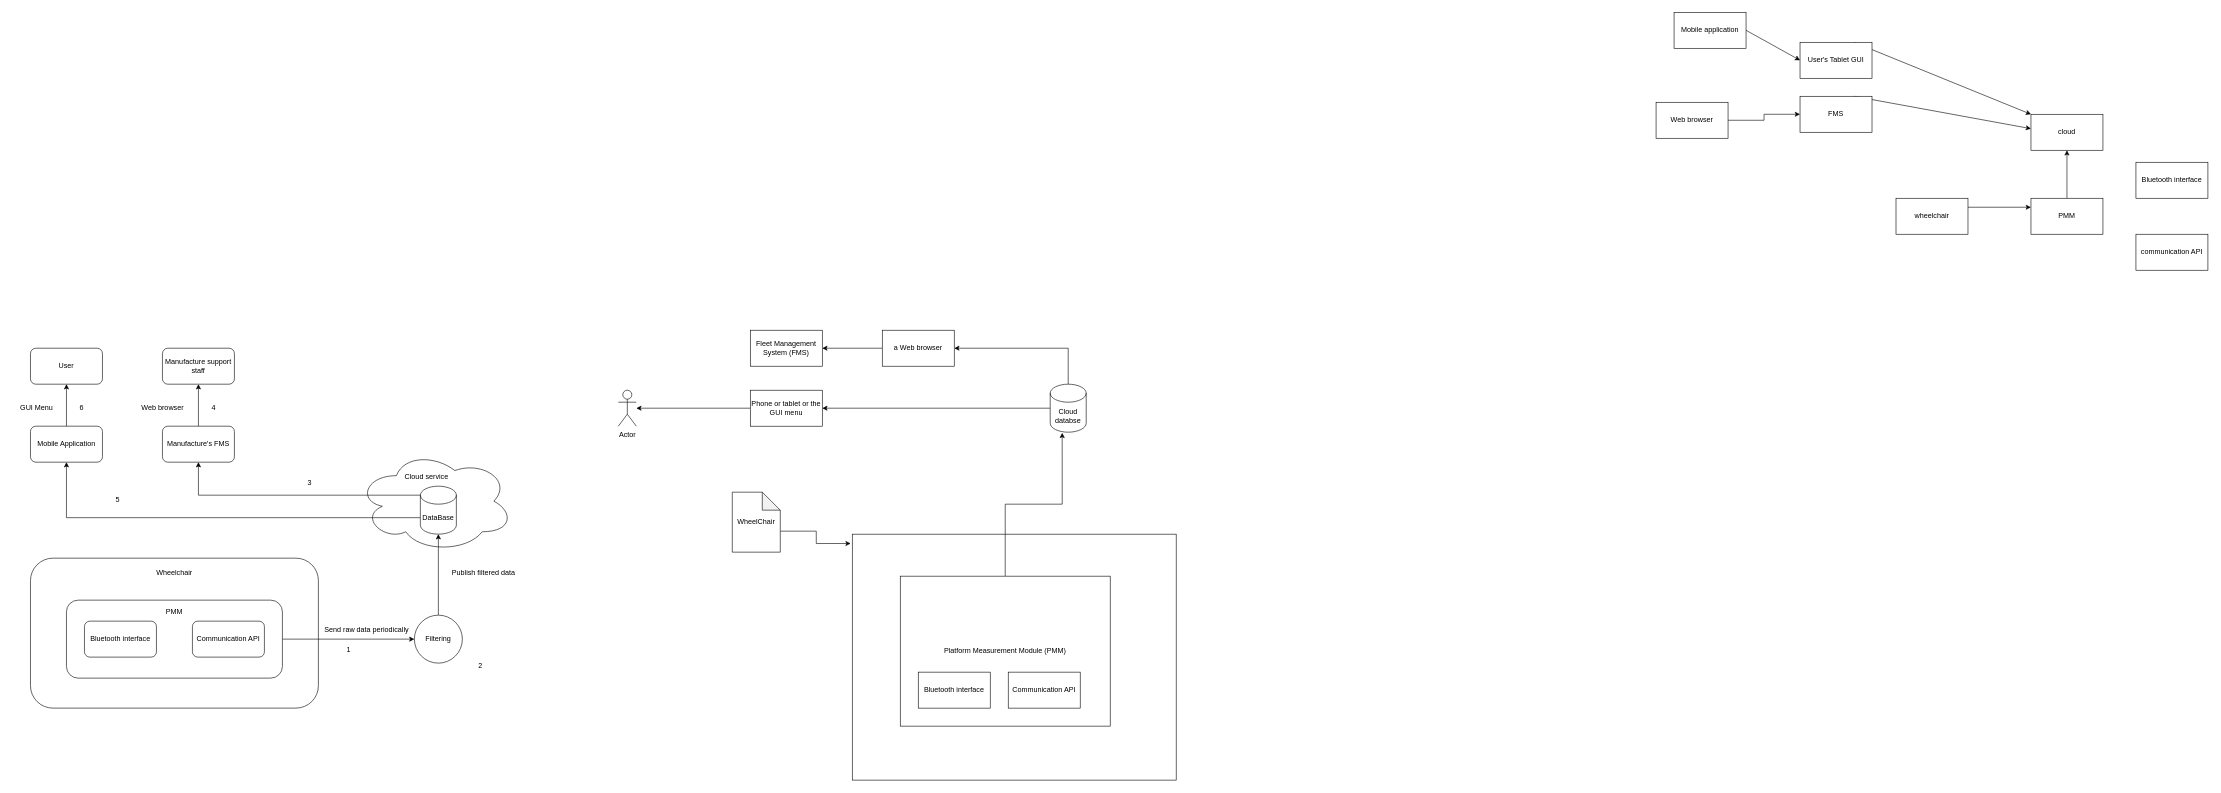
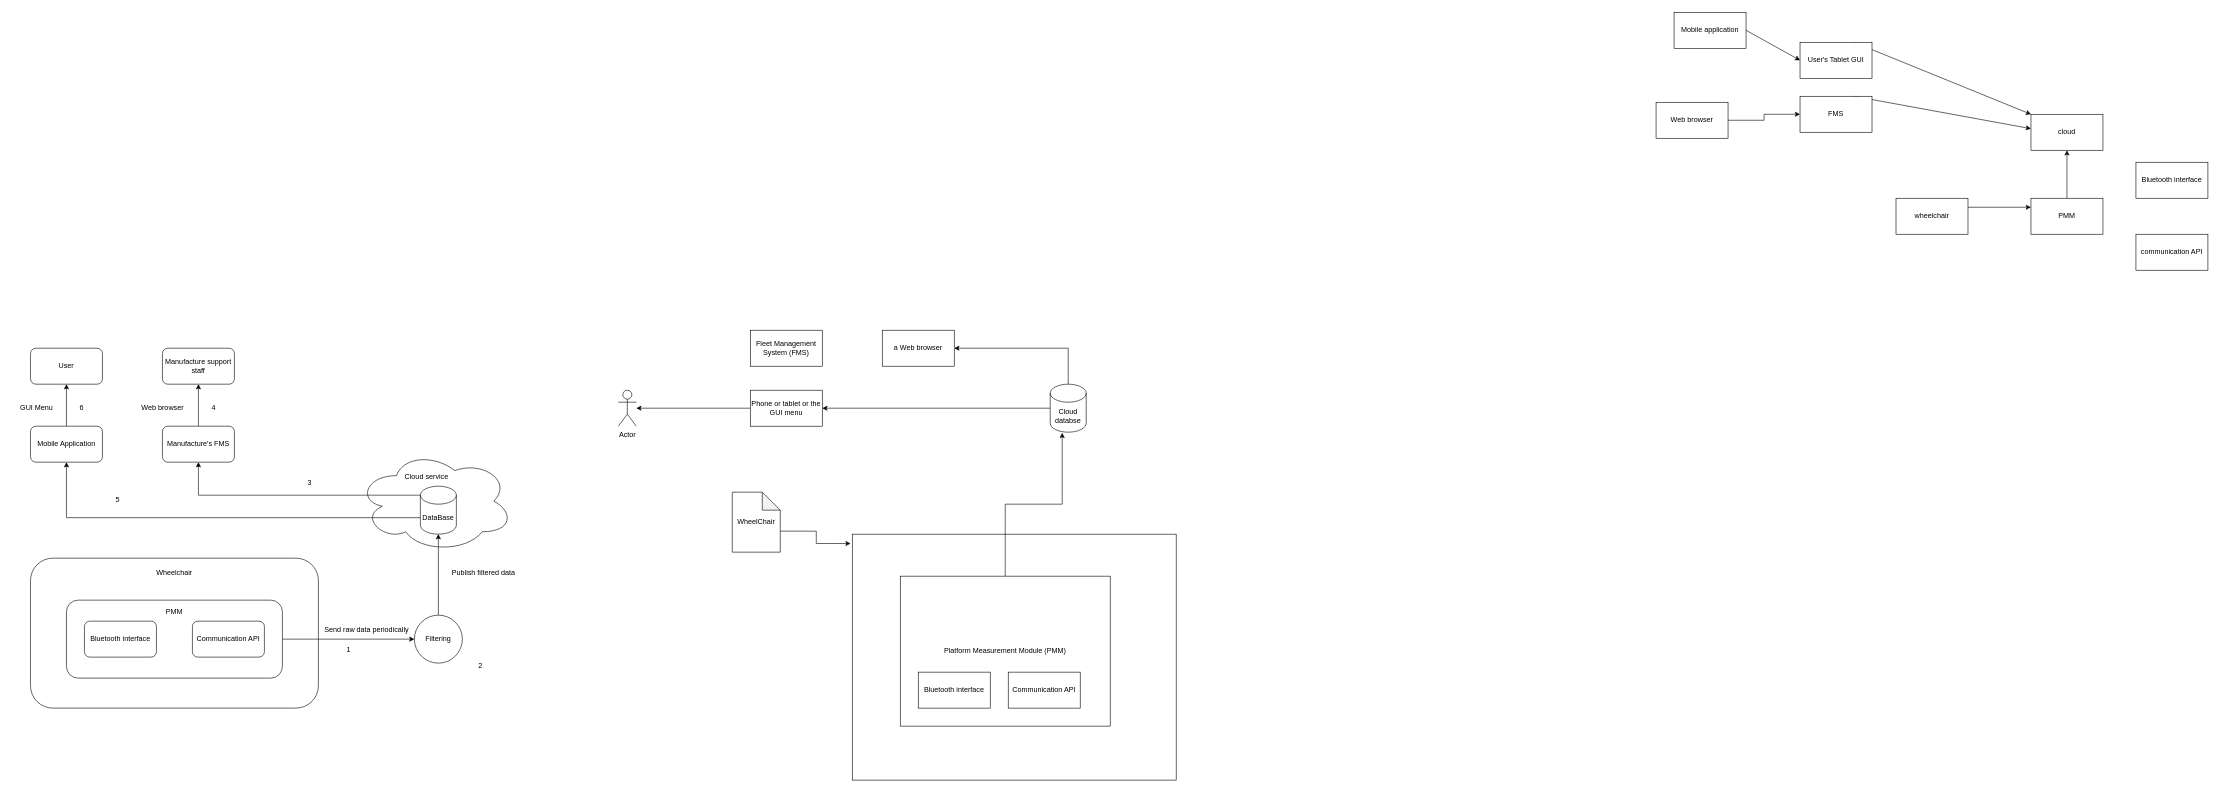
(827, 348) -> none
